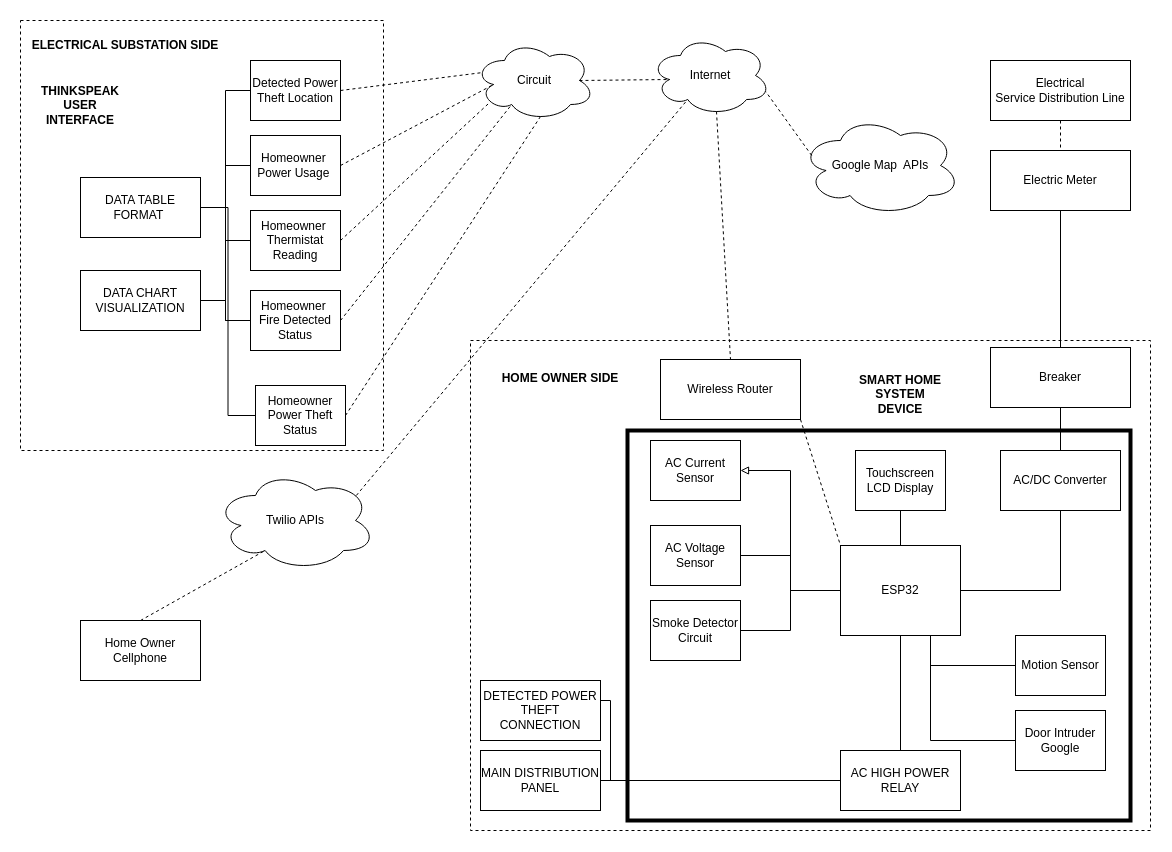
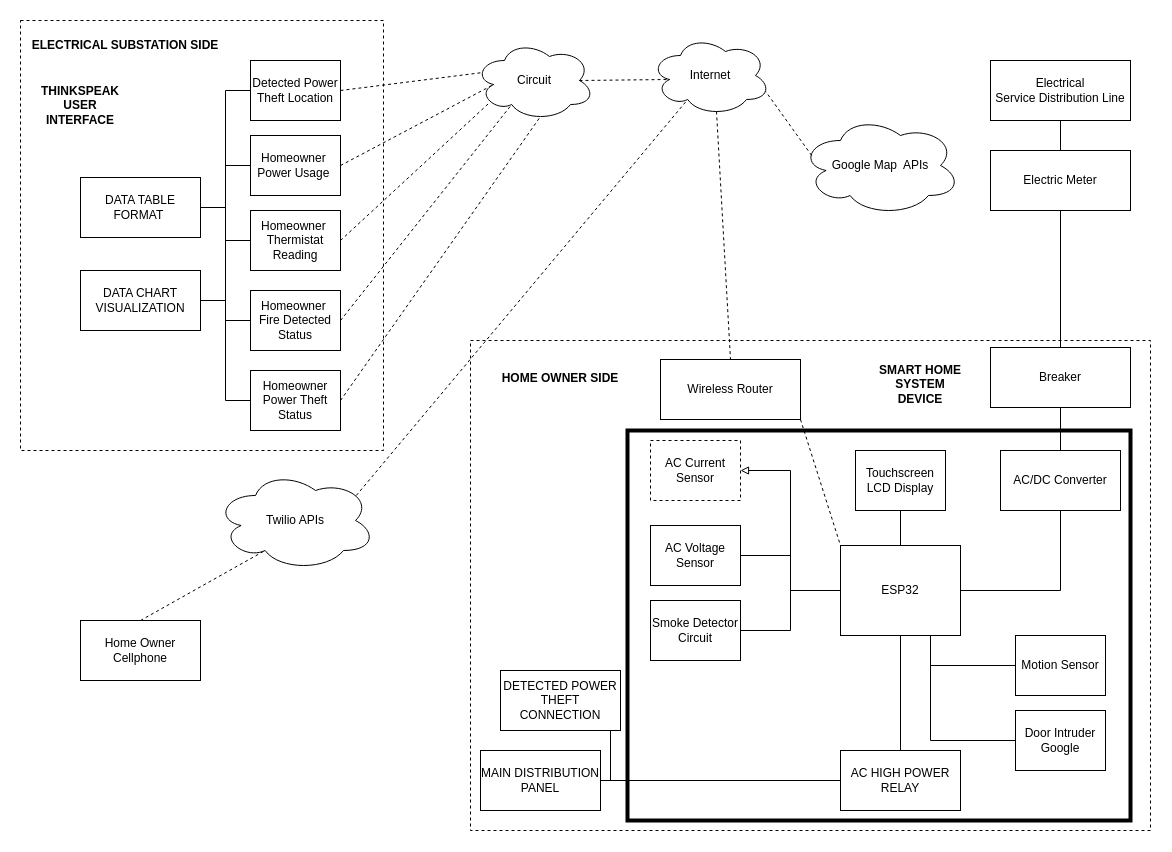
(1061, 136) -> (1061, 136)
(901, 395) -> (921, 385)
(301, 416) -> (296, 401)
(696, 471) -> (696, 471)
(541, 711) -> (561, 701)
